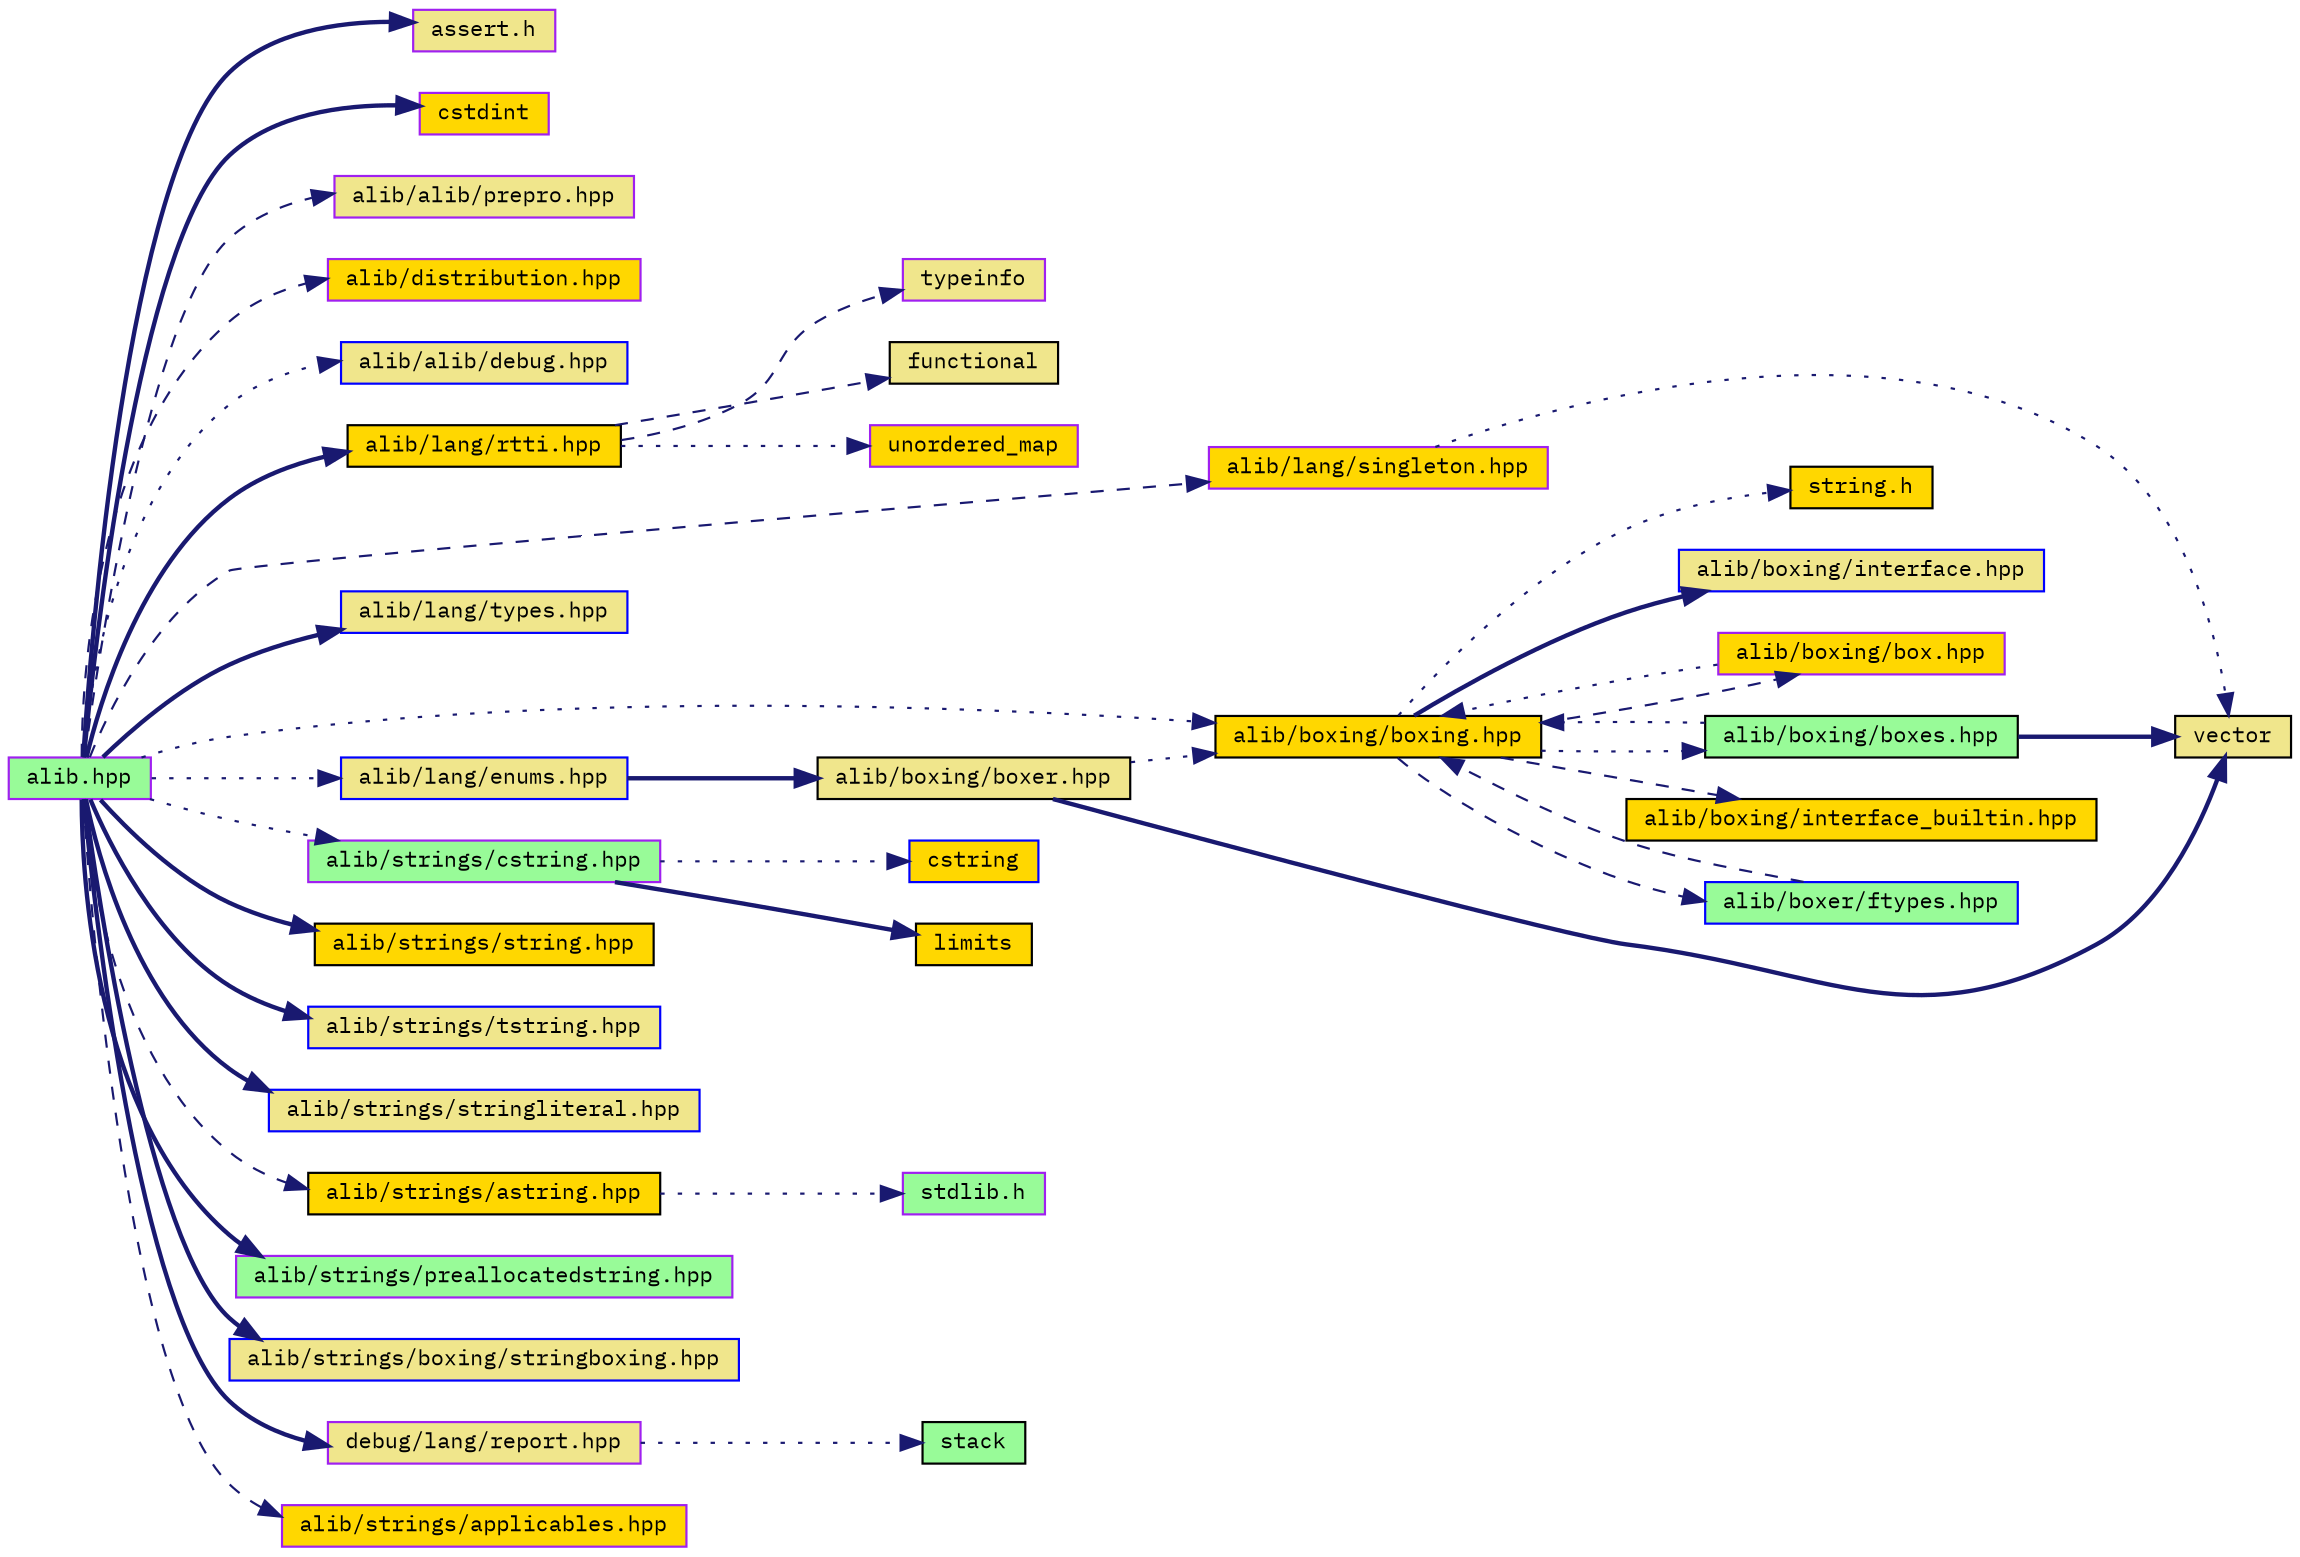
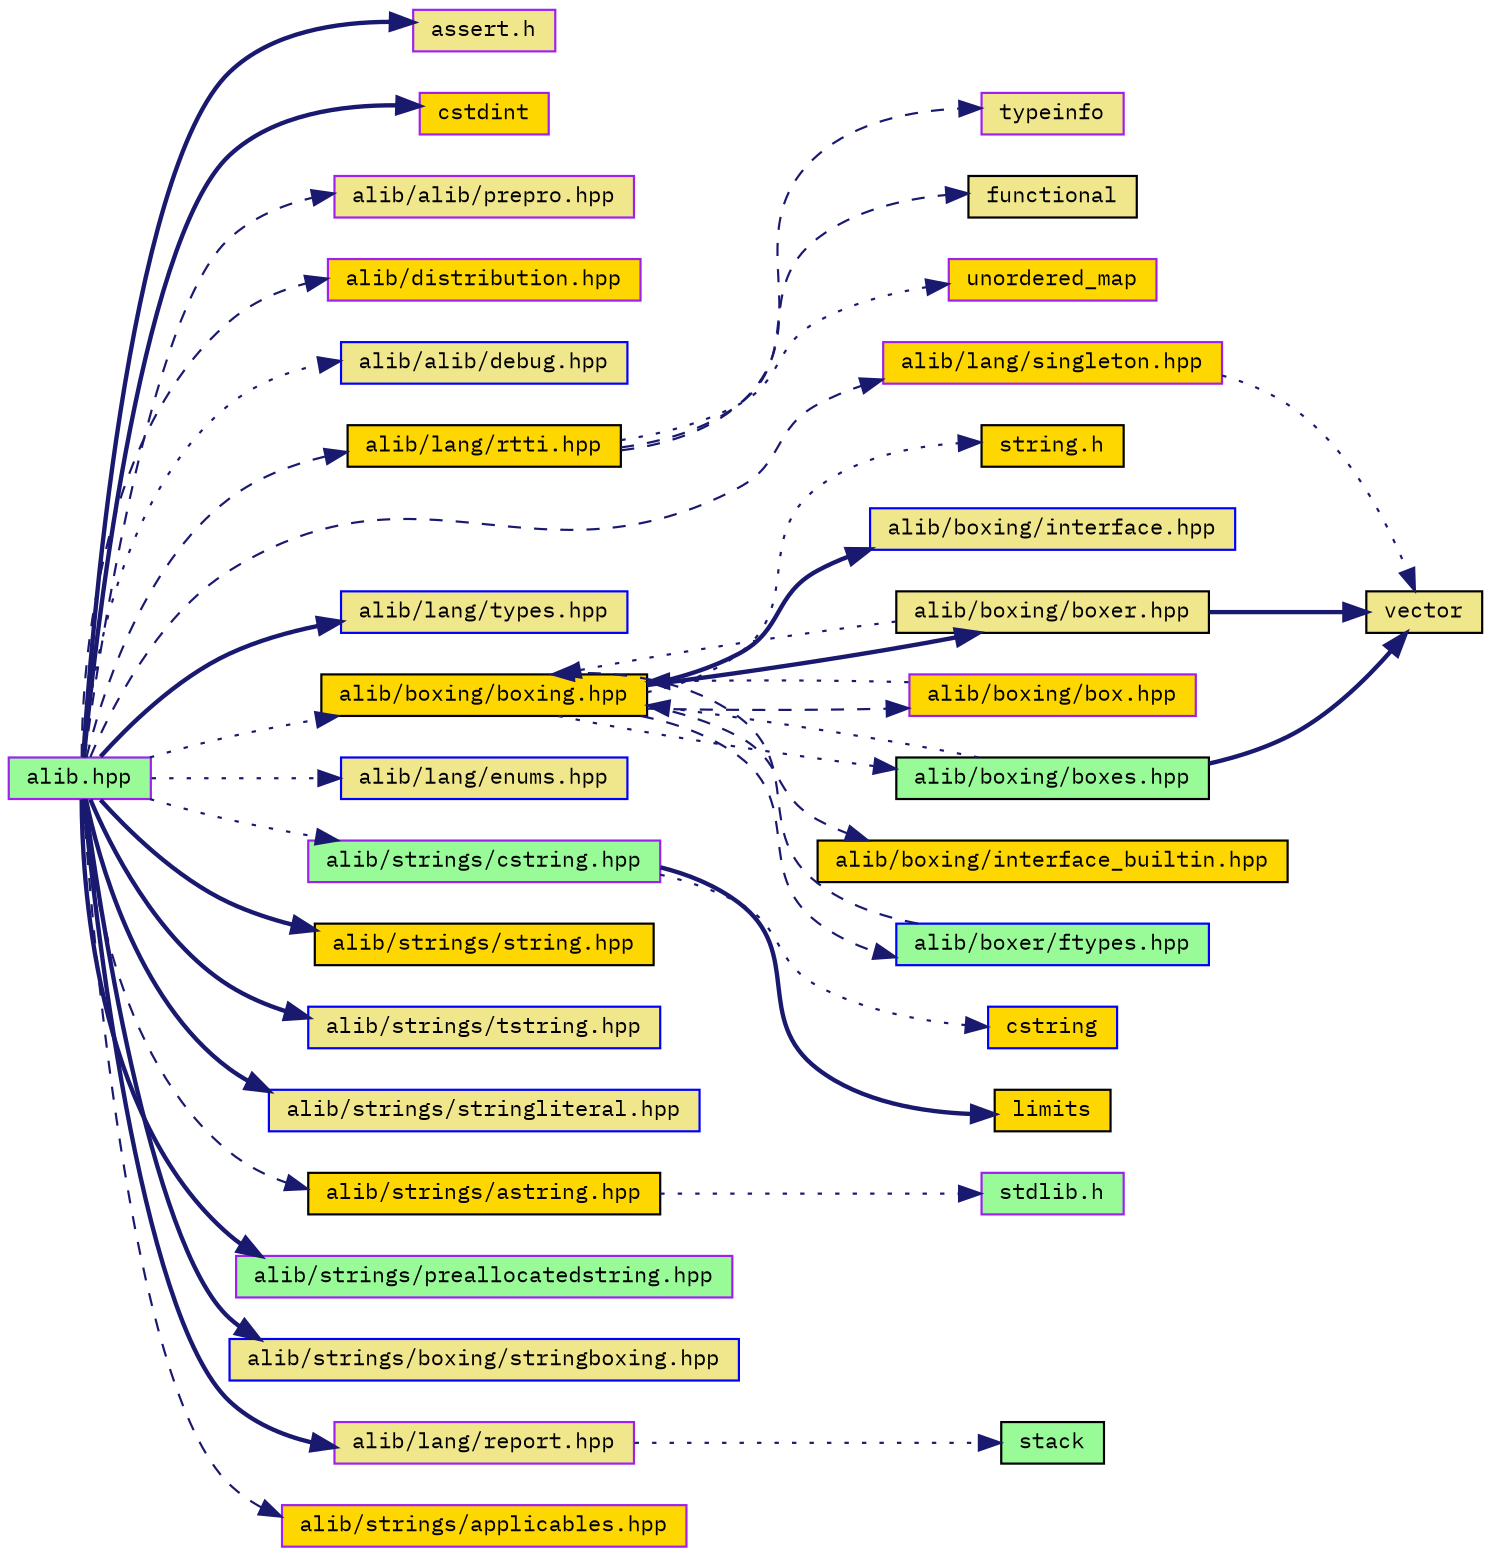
(164, 571) -> (164, 571)
(711, 778) -> (802, 663)
(484, 1443) -> (484, 1443)
